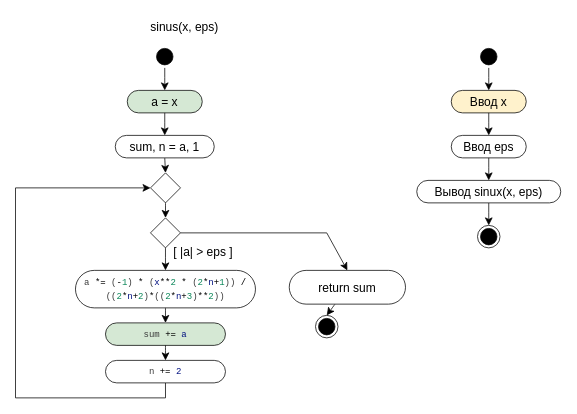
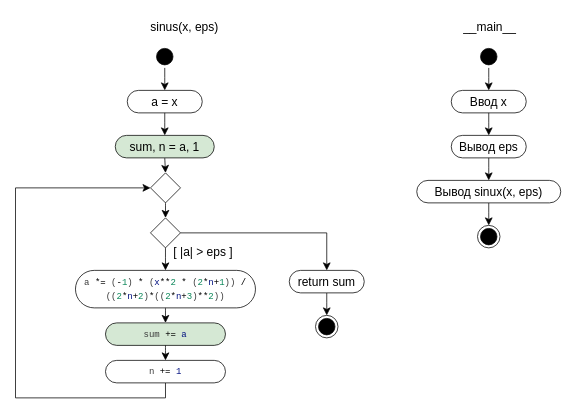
none -> (489, 27)
(165, 102) -> (165, 102)
(489, 102) -> (489, 102)
(165, 147) -> (165, 147)
(489, 147) -> (489, 147)
(347, 287) -> (327, 282)
(165, 372) -> (165, 372)
